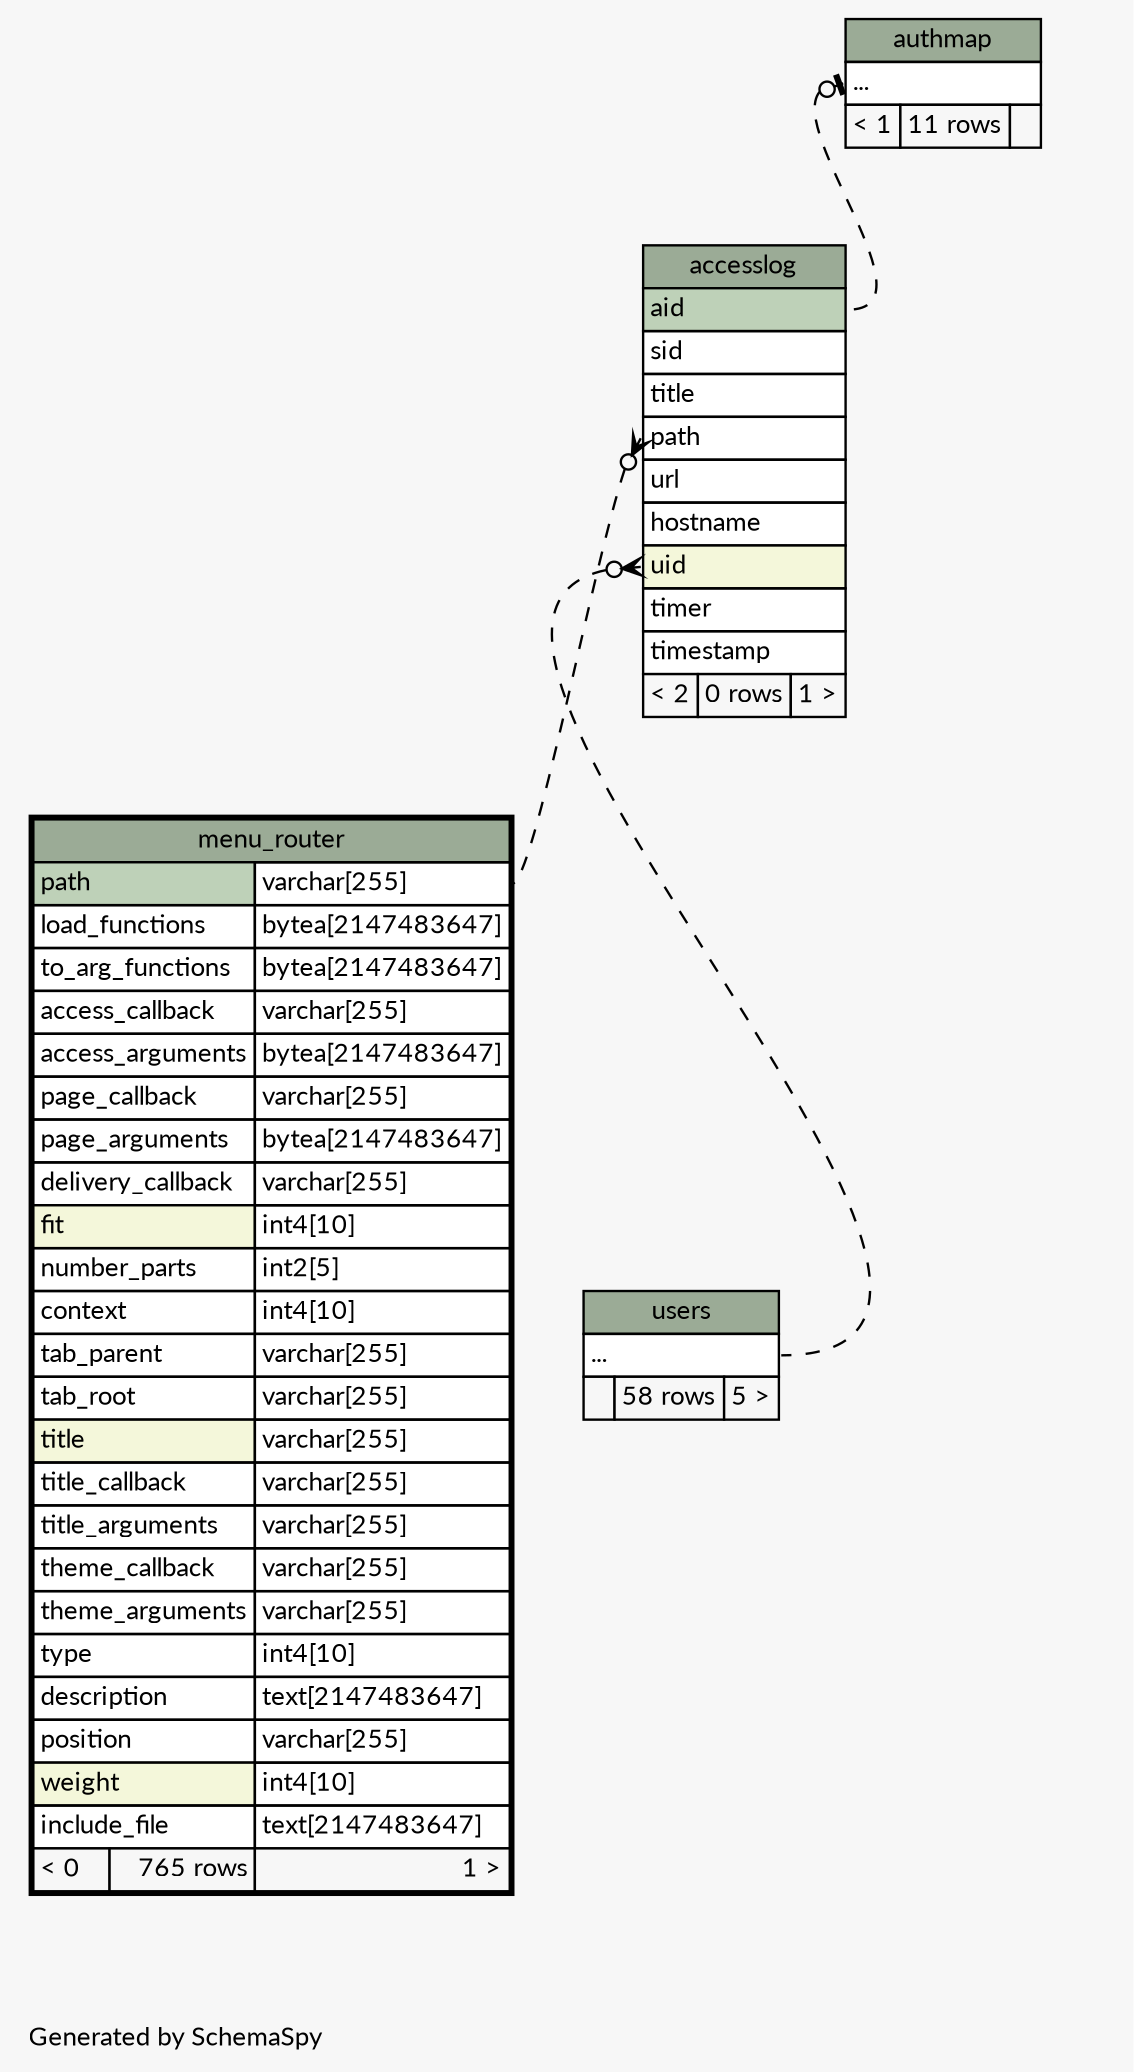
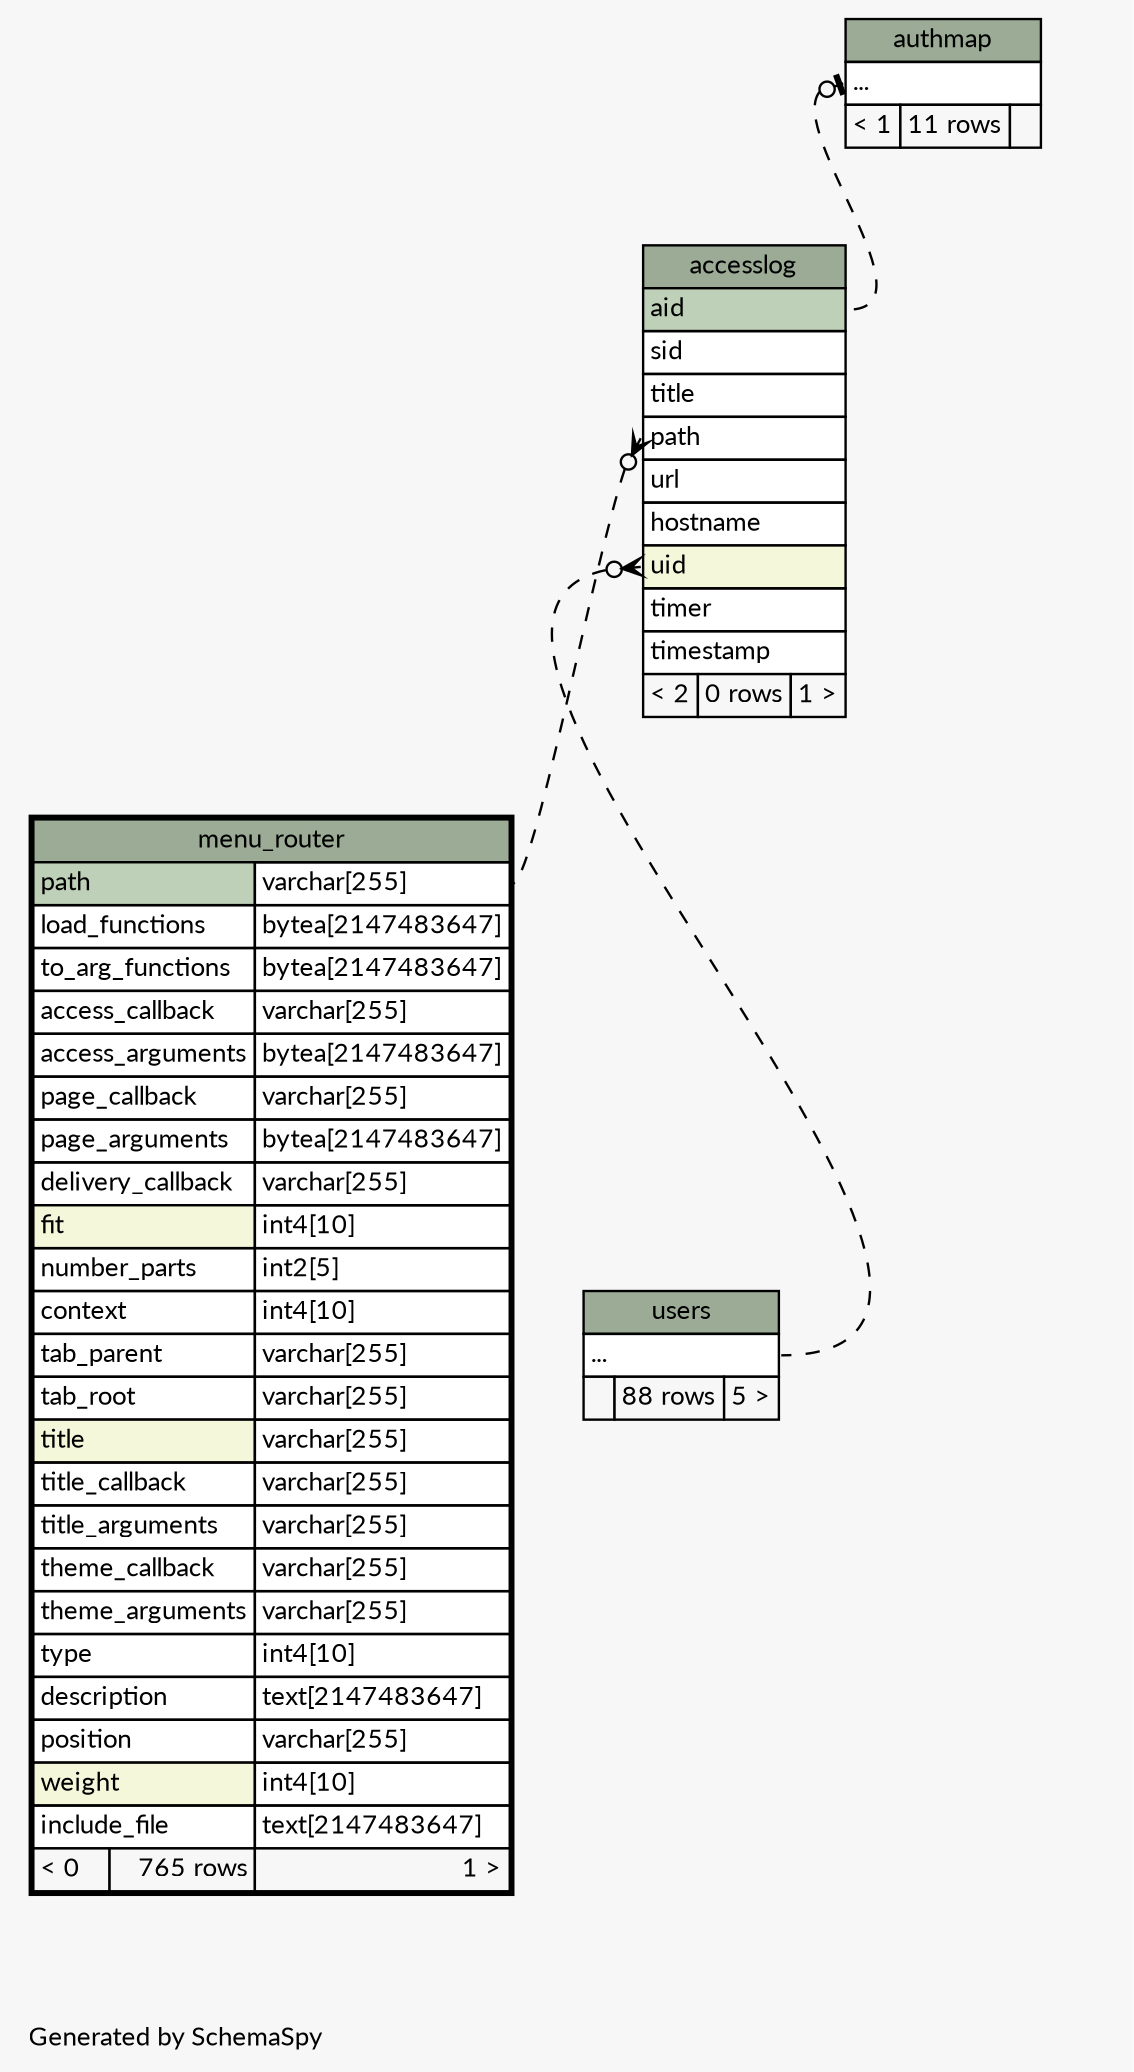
(669, 1397) -> (669, 1397)
